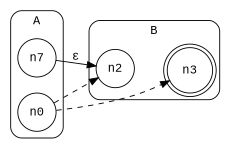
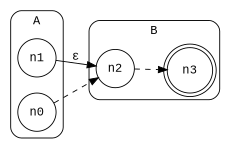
(37, 58) -> (37, 58)
(91, 105) -> (146, 69)
